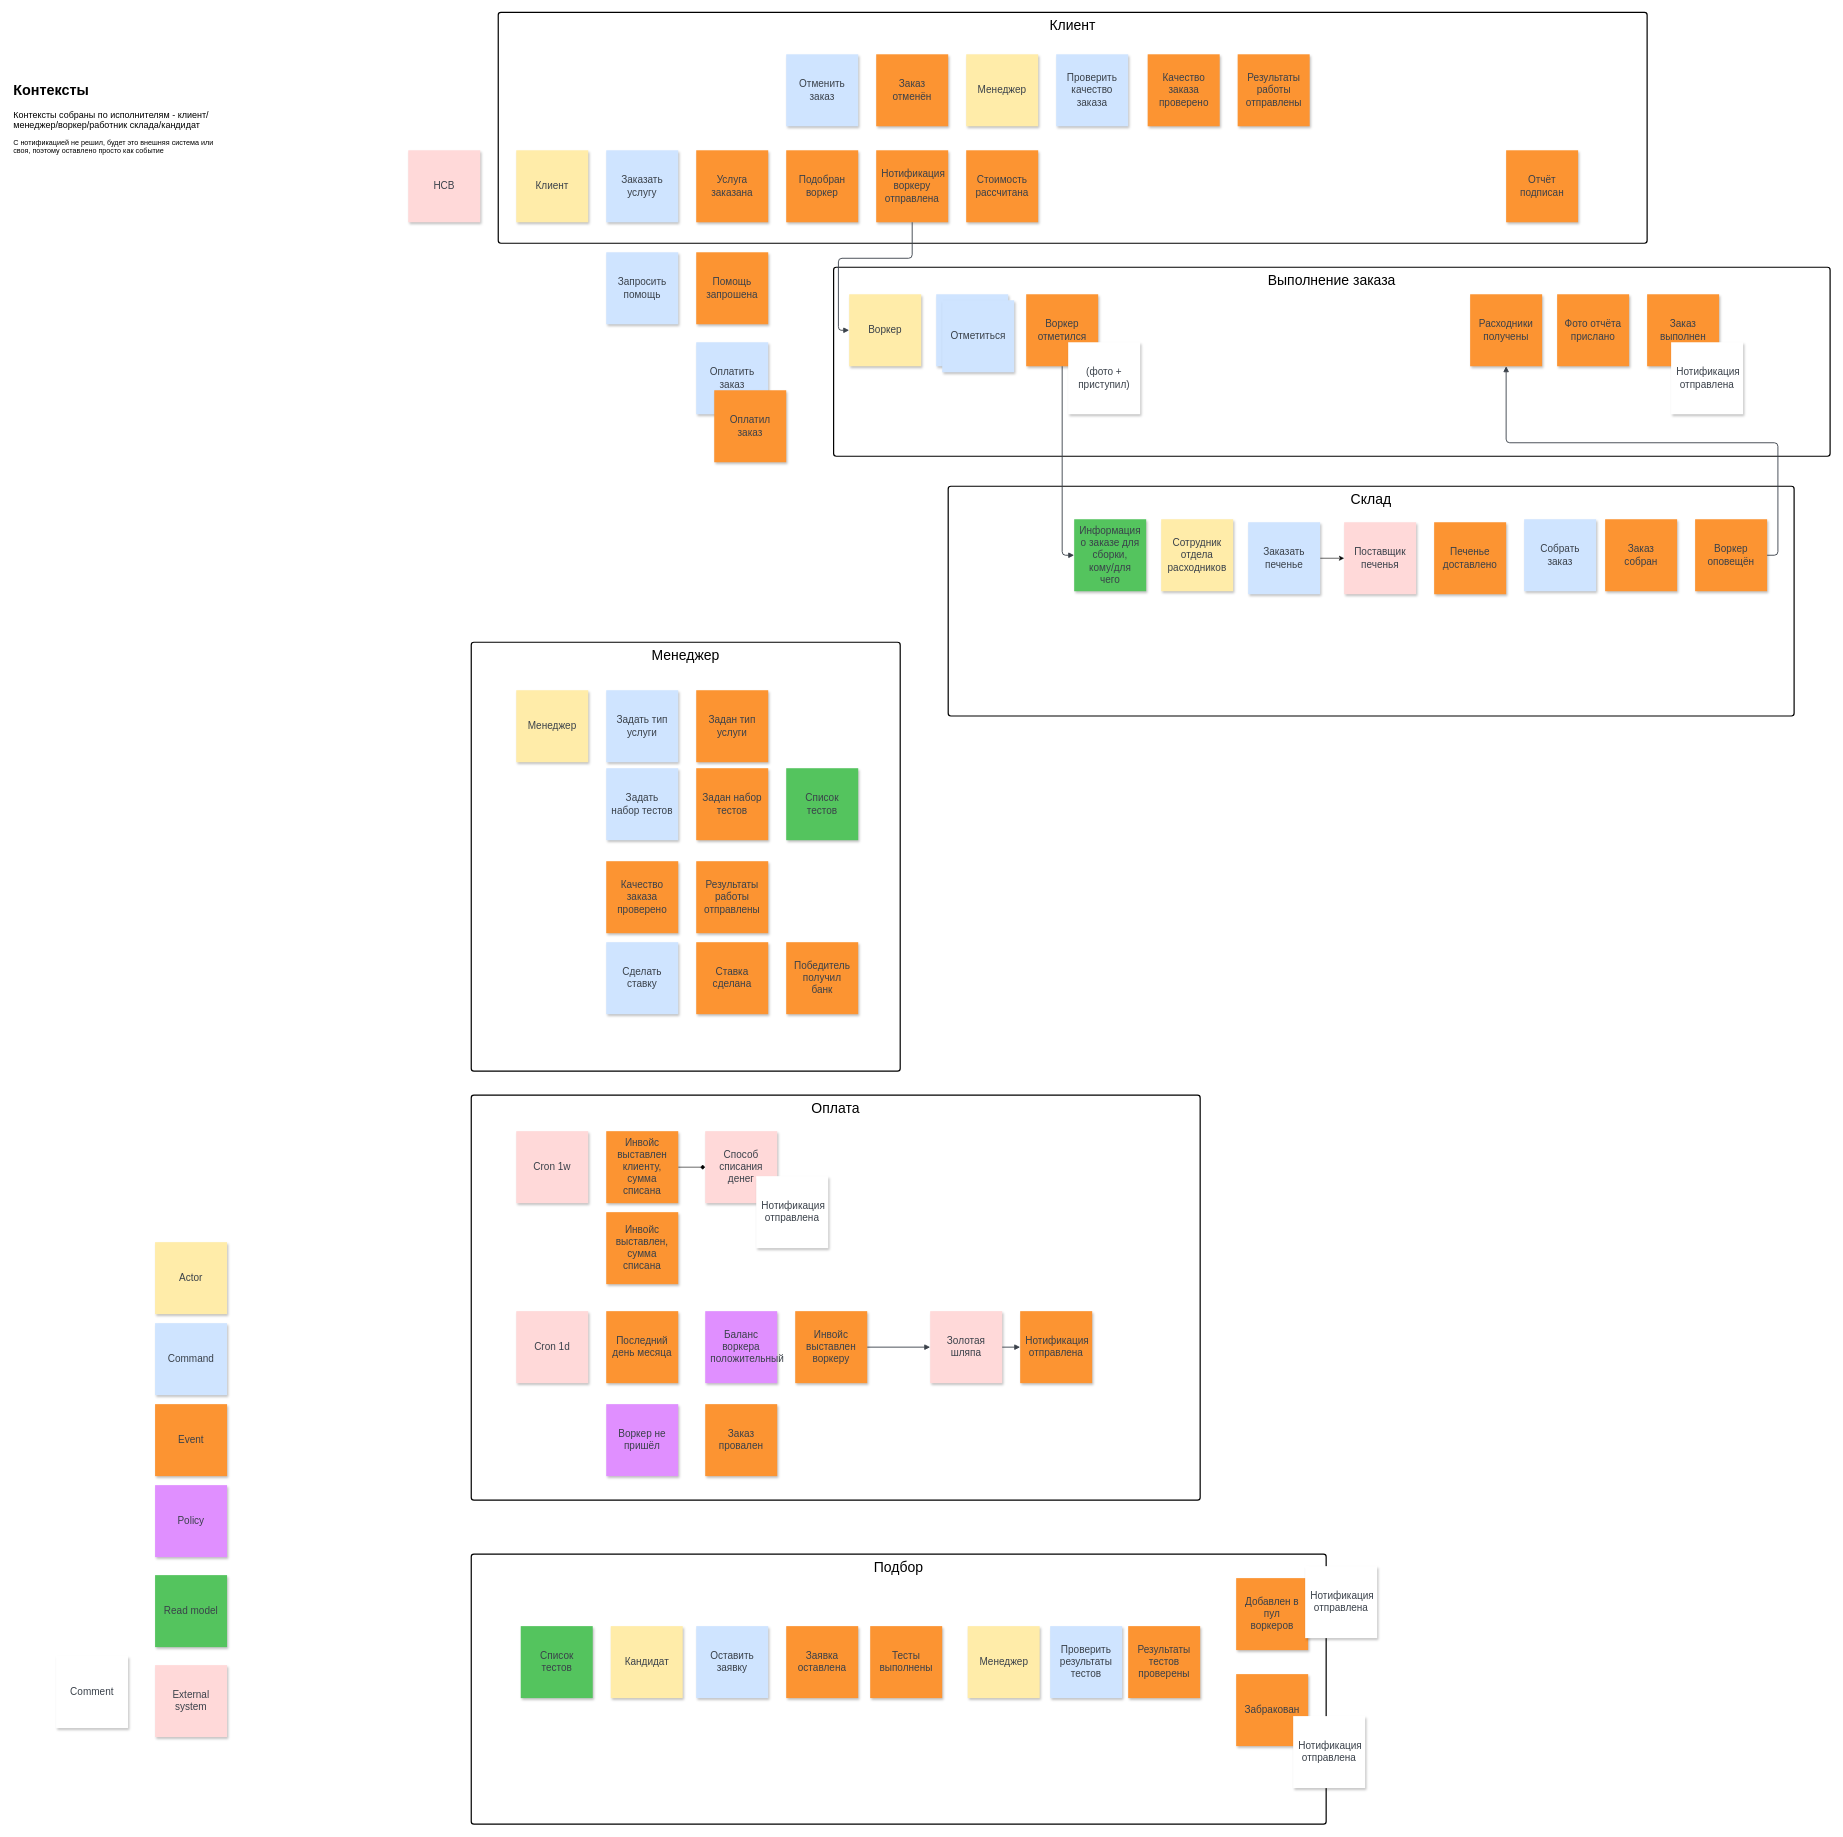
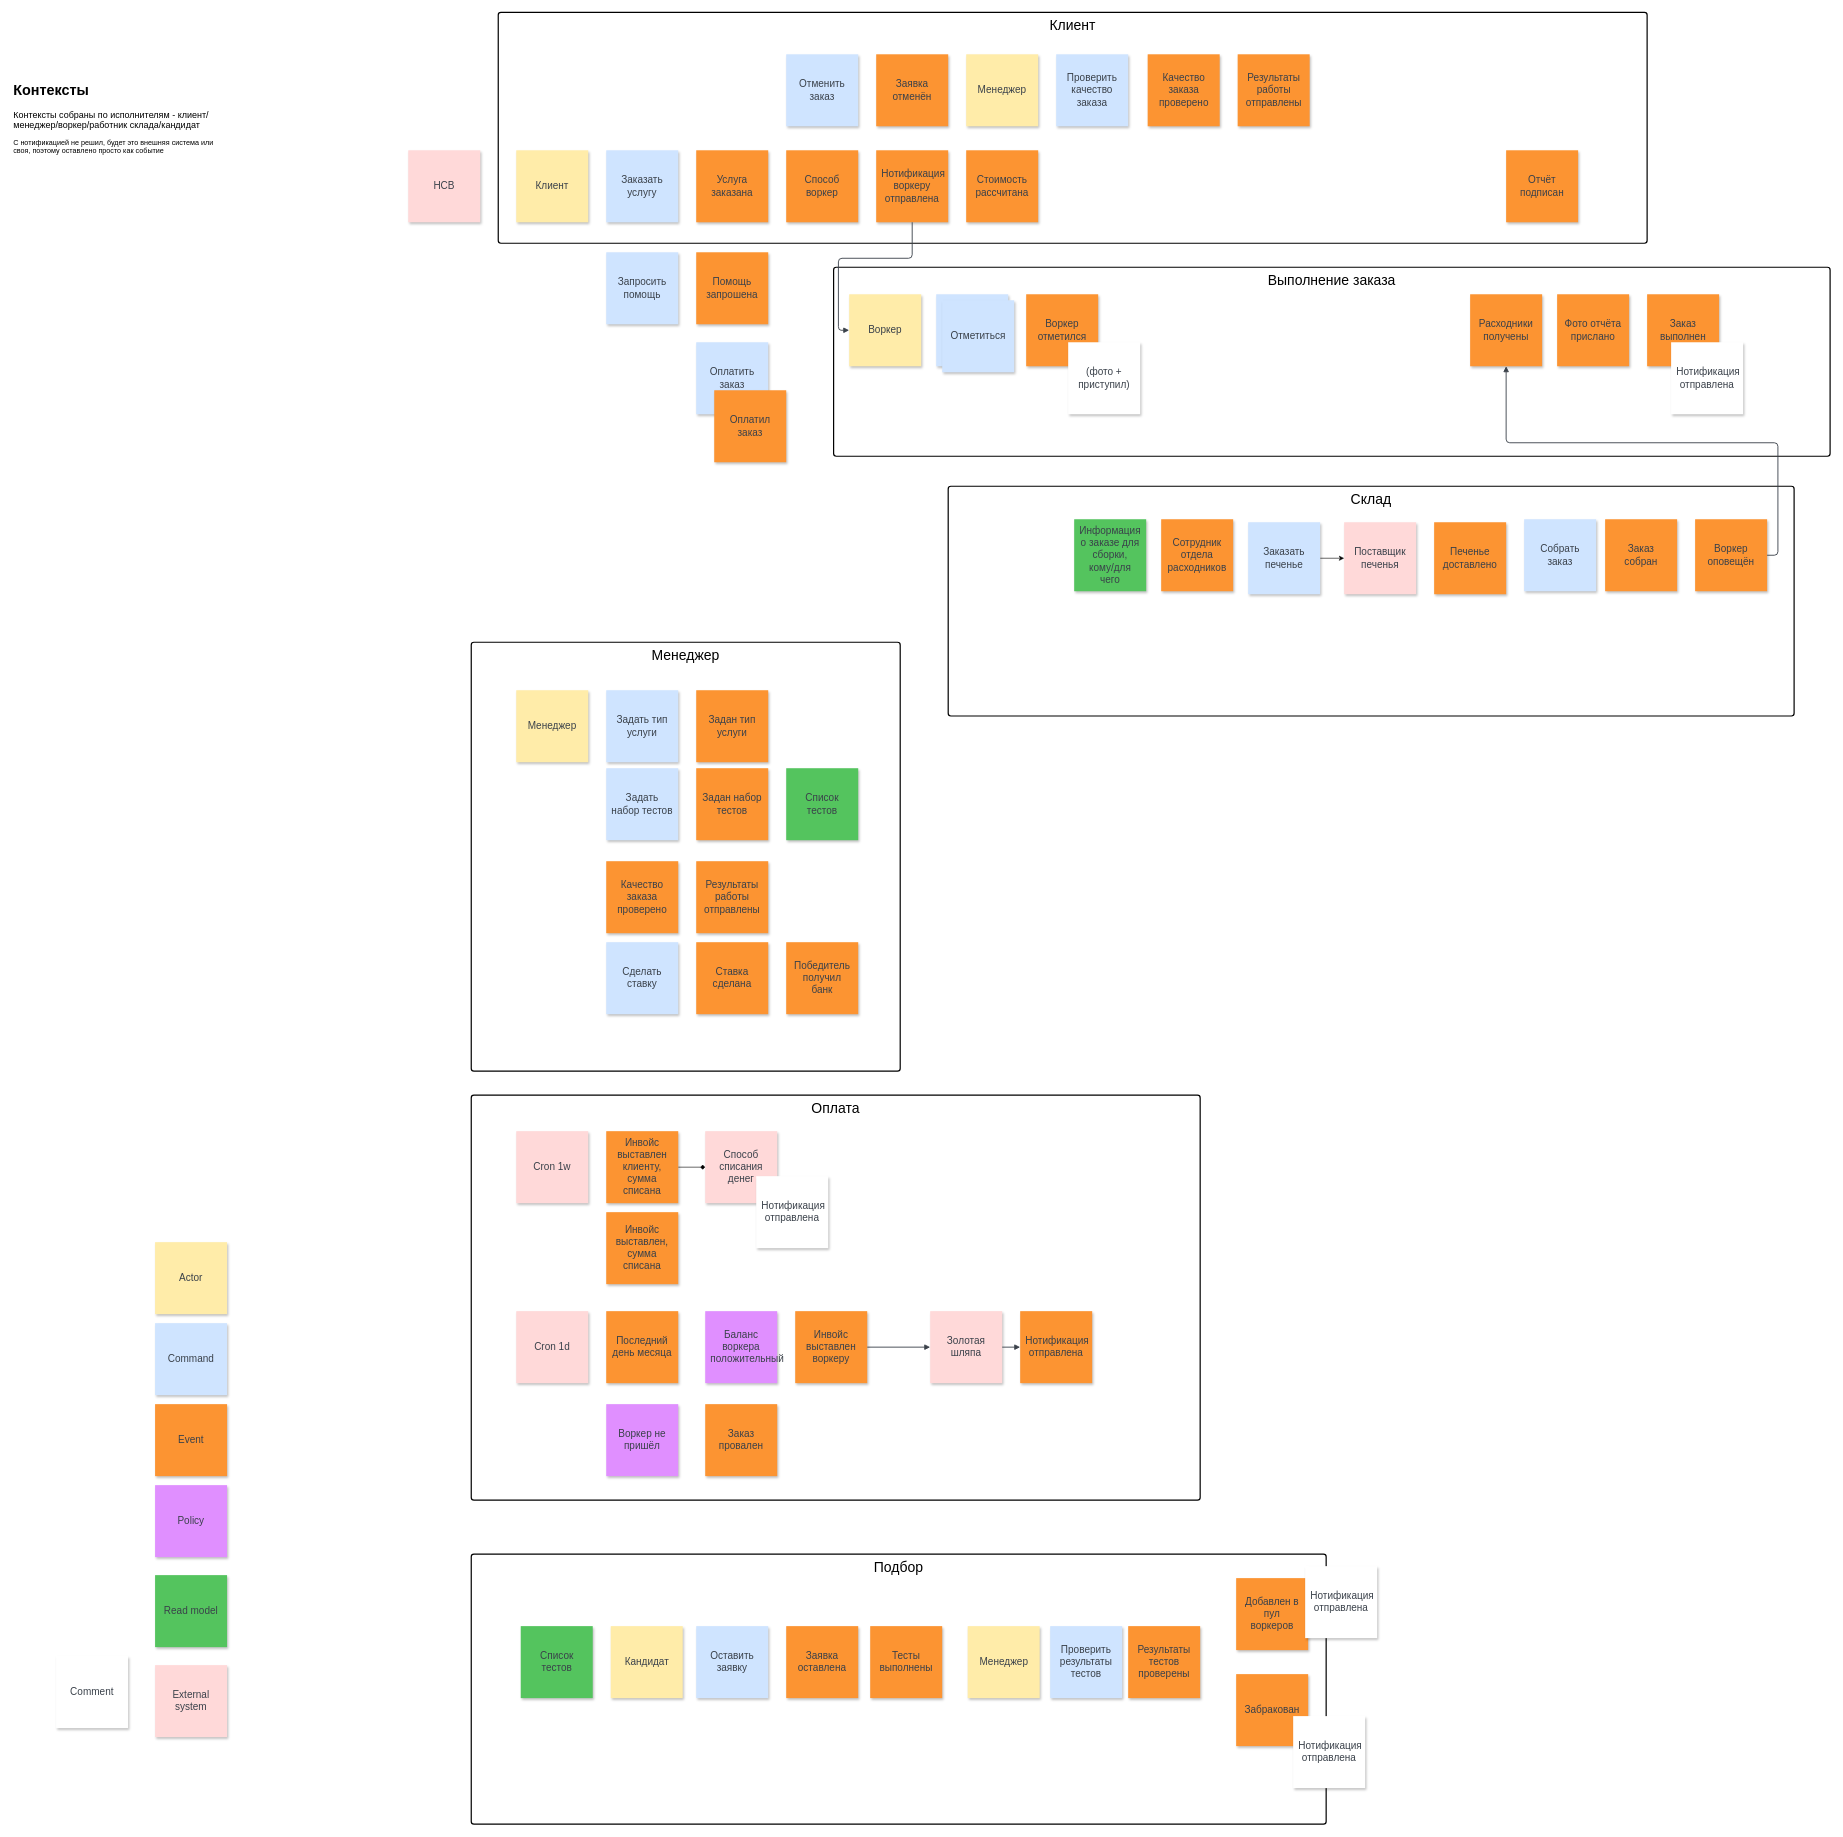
(912, 90) -> (912, 90)
(822, 186) -> (822, 186)
(1062, 466) -> none
(1197, 555) -> (1197, 555)
